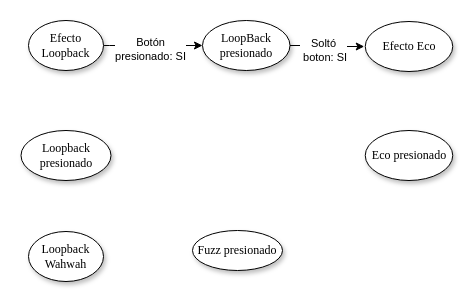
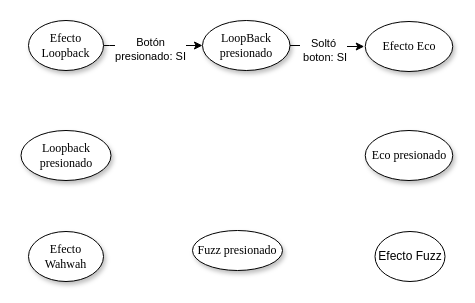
(66, 257) -> (66, 257)
none -> (410, 257)
